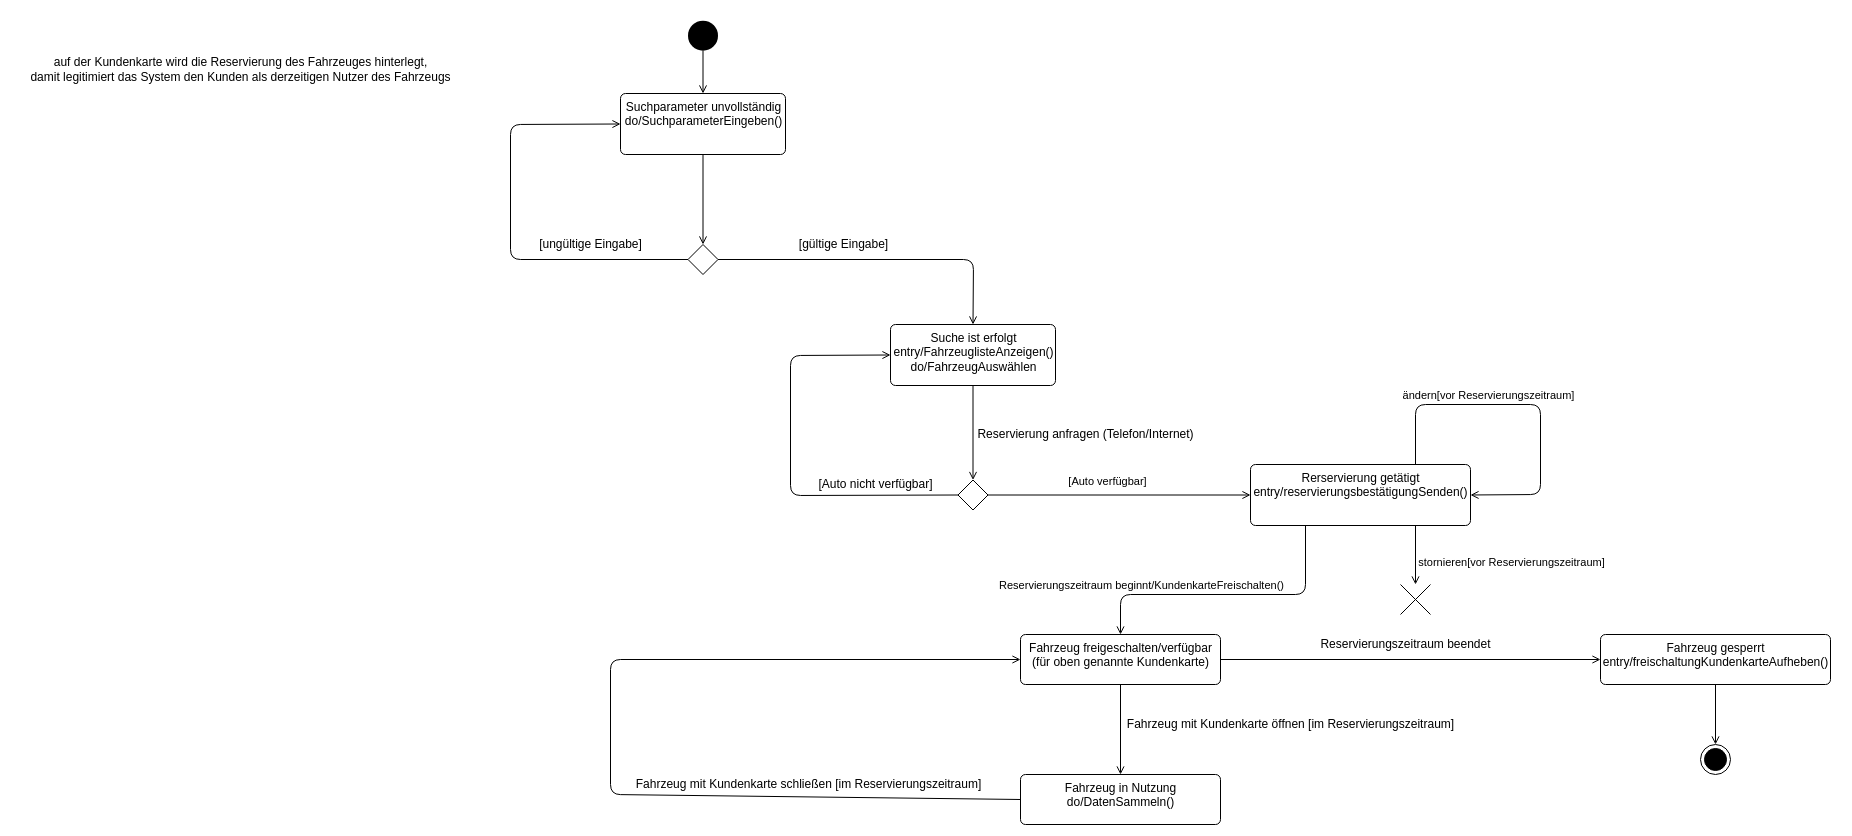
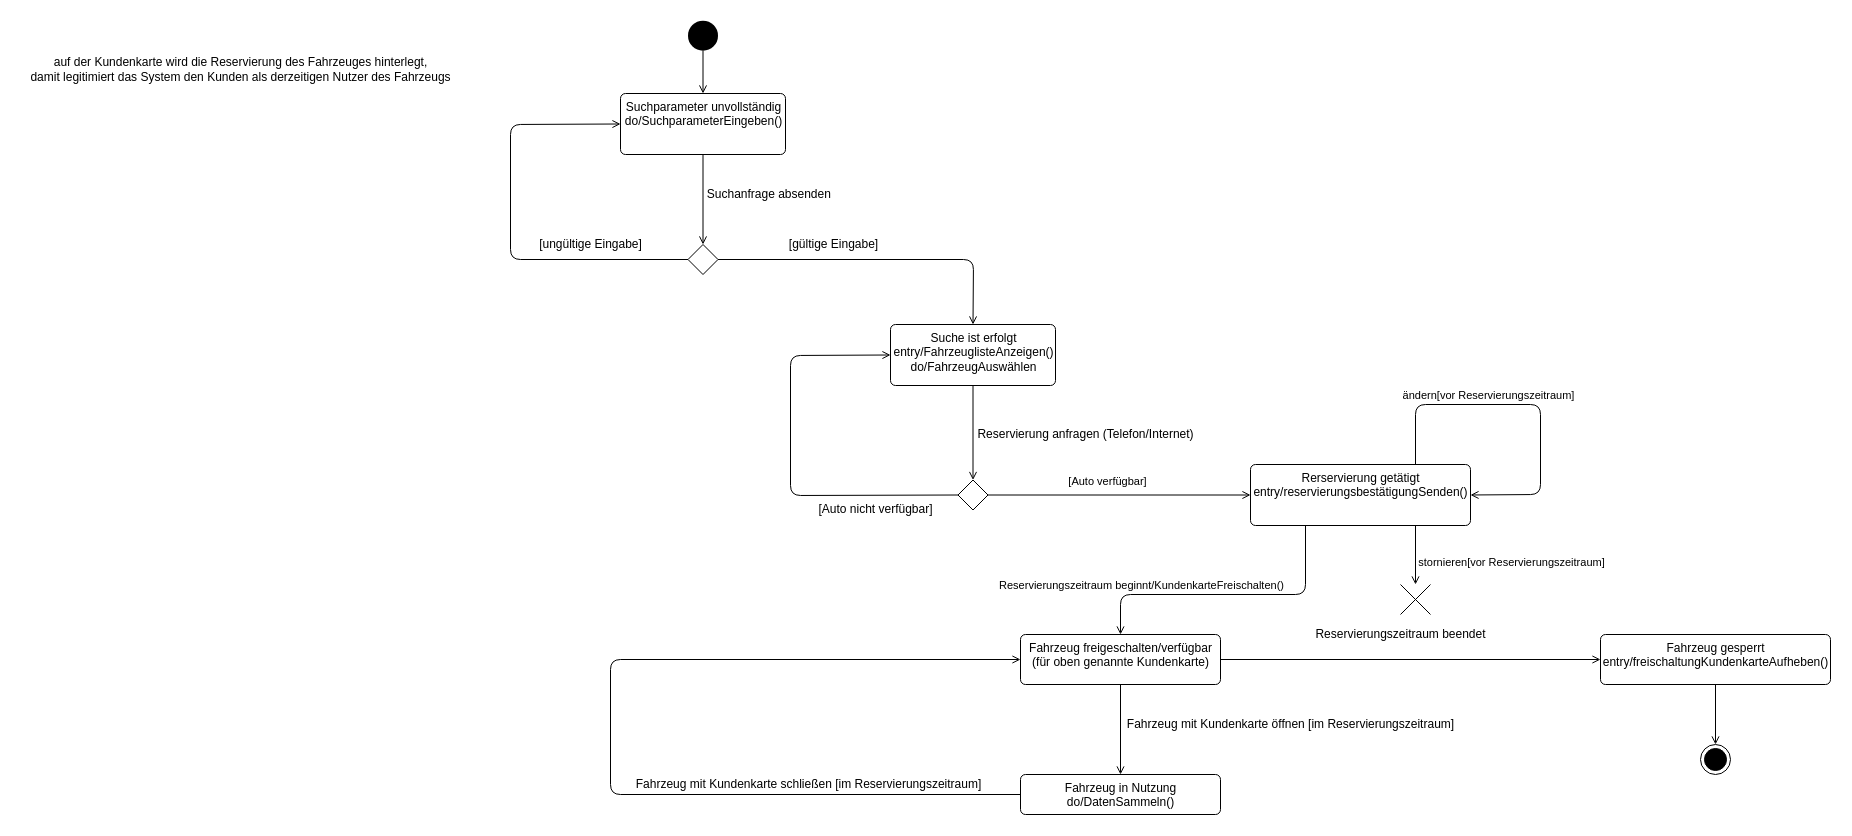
none -> (771, 195)
(843, 245) -> (833, 245)
(876, 485) -> (876, 510)
(1406, 645) -> (1401, 635)
(1121, 800) -> (1121, 795)
